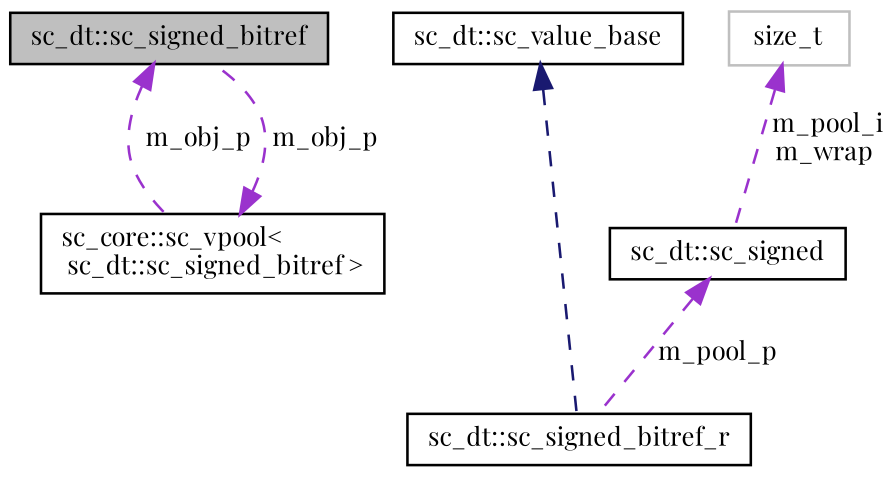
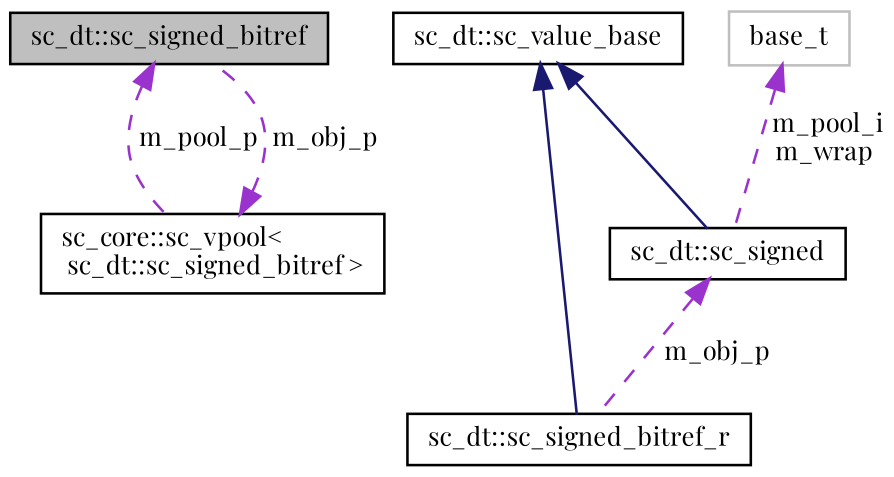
(789, 38) -> (789, 38)
(196, 140) -> (196, 140)
none -> (642, 156)
(560, 252) -> (560, 252)
(715, 354) -> (715, 354)
